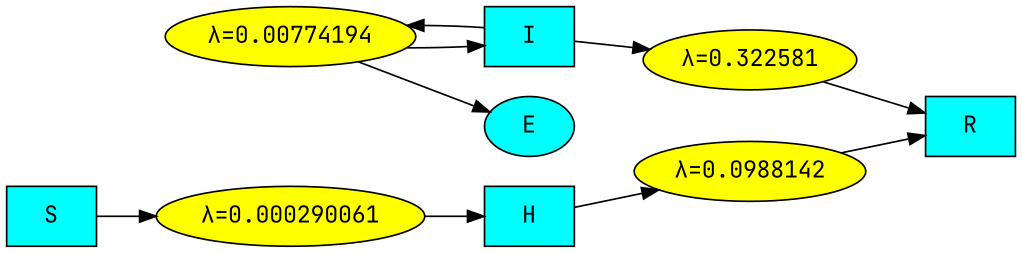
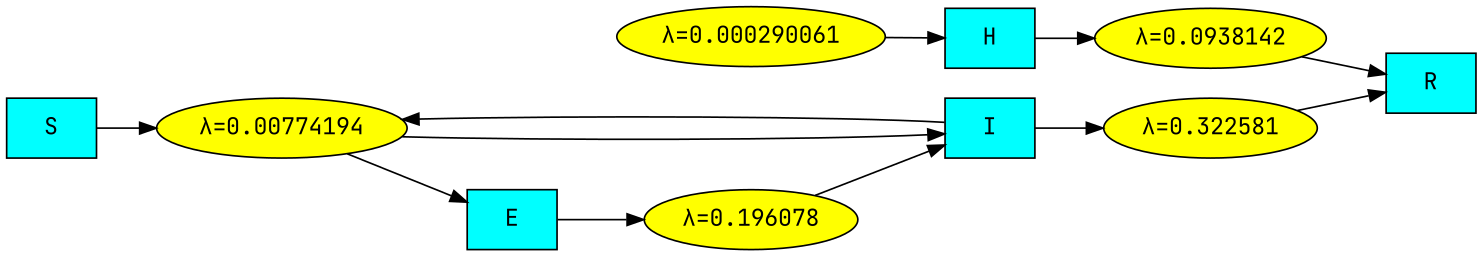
(529, 126) -> (512, 220)
(750, 171) -> (1211, 38)
(118, 216) -> (118, 128)
none -> (751, 220)
